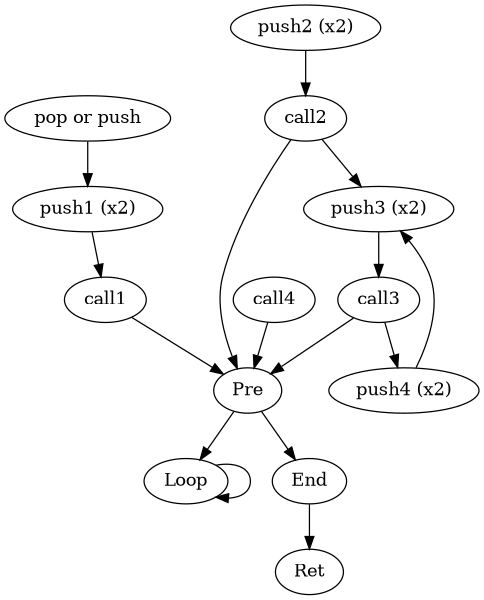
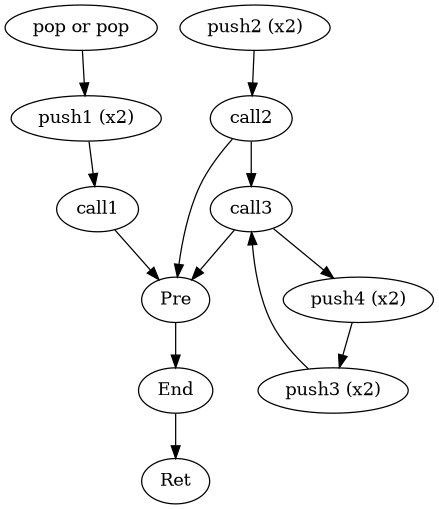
(88, 118) -> (81, 28)
(337, 158) -> (251, 158)
(274, 300) -> none
(186, 481) -> none
